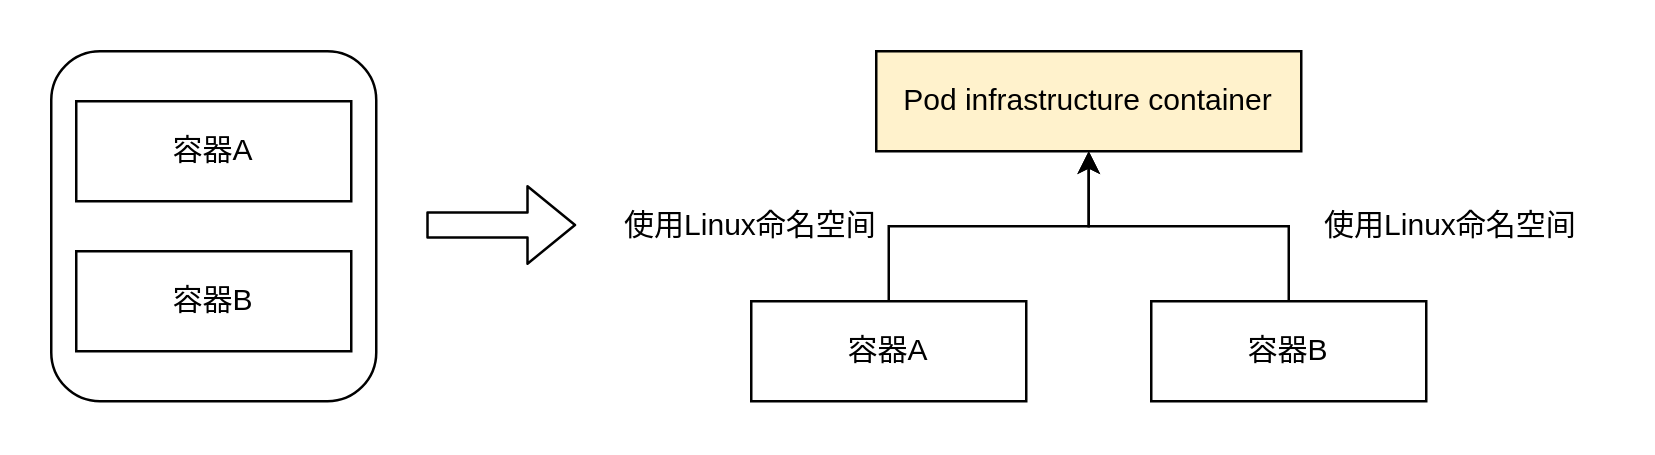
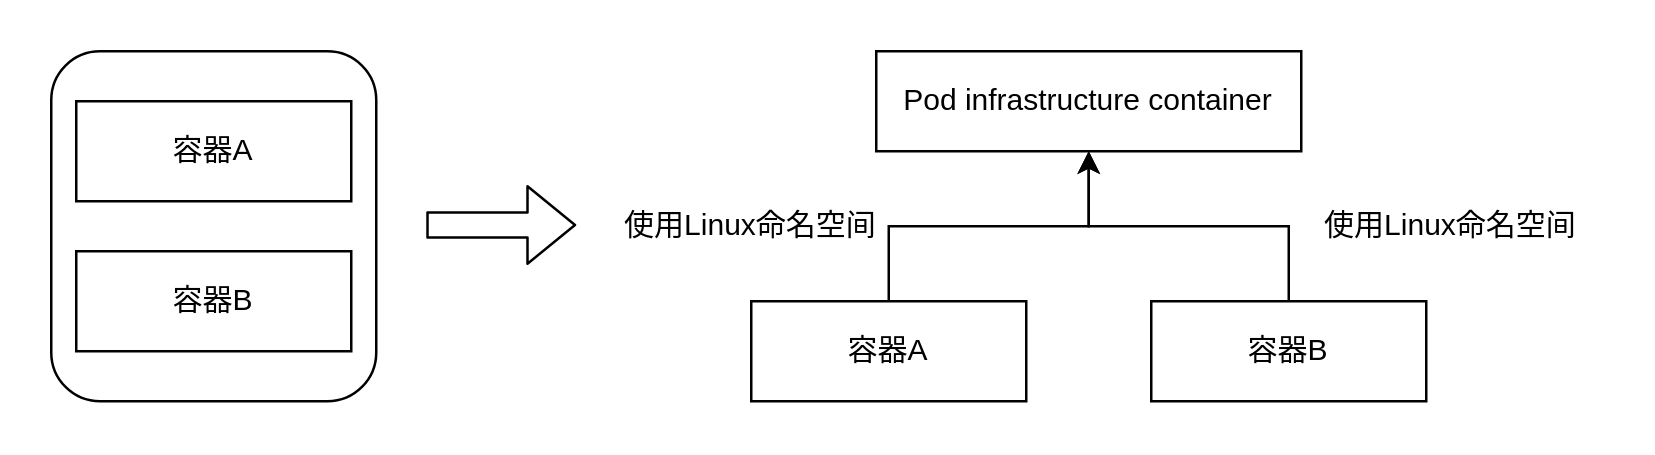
(1089, 101) -> (1089, 101)
